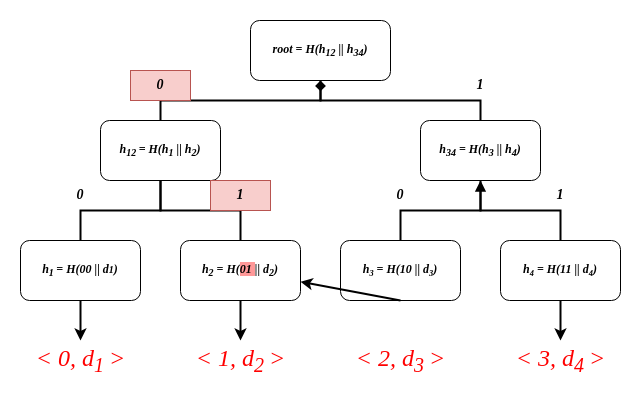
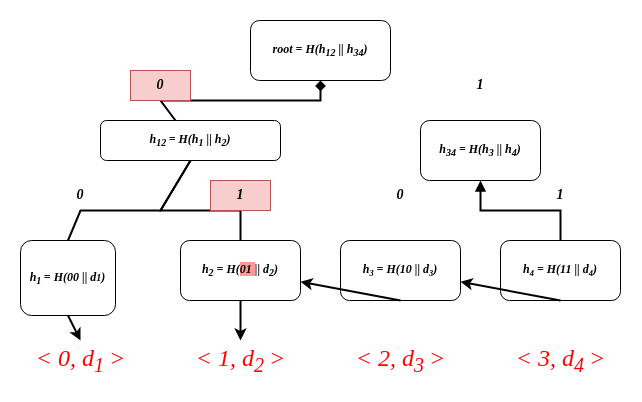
(412, 101) -> none
(161, 151) -> (191, 141)
(425, 211) -> none
(81, 271) -> (68, 278)
(561, 316) -> (515, 292)
